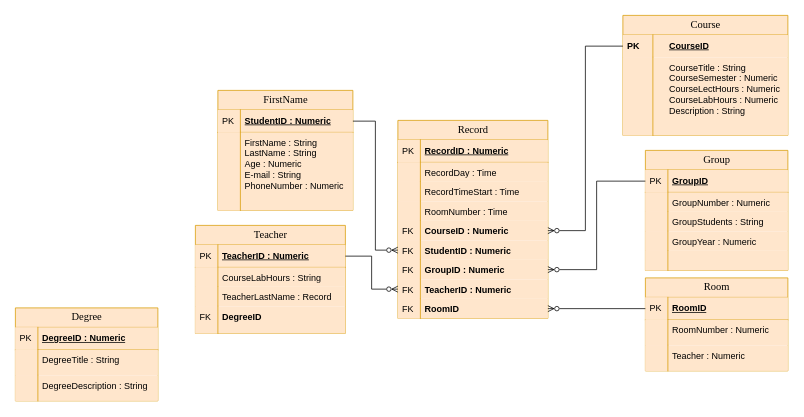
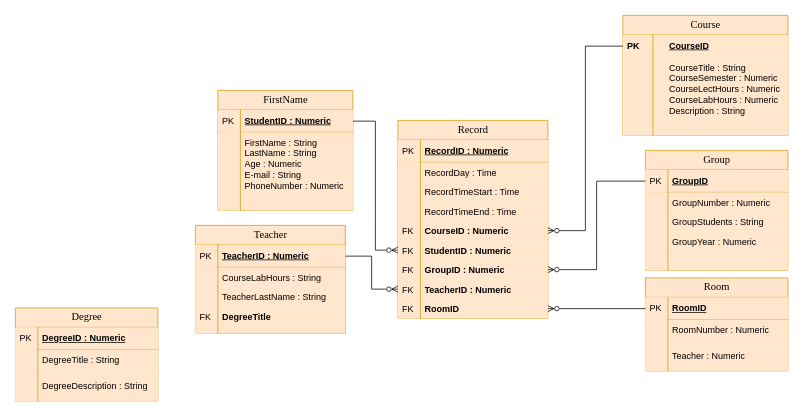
(463, 212) -> (469, 212)
(279, 298) -> (278, 298)
(243, 317) -> (248, 317)
